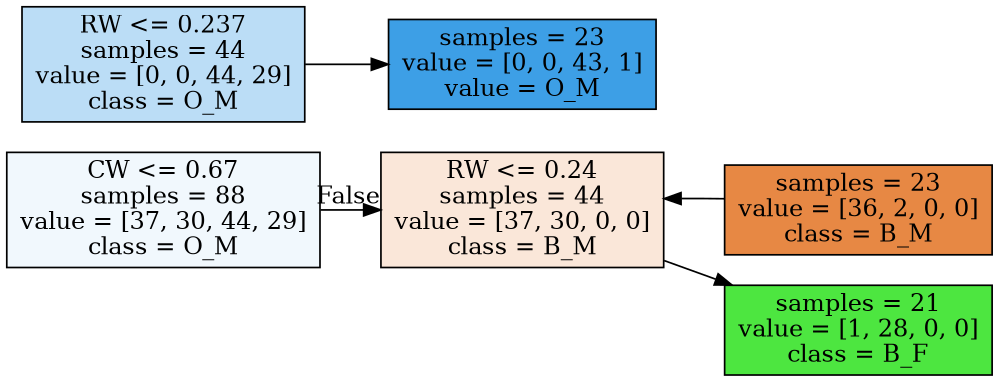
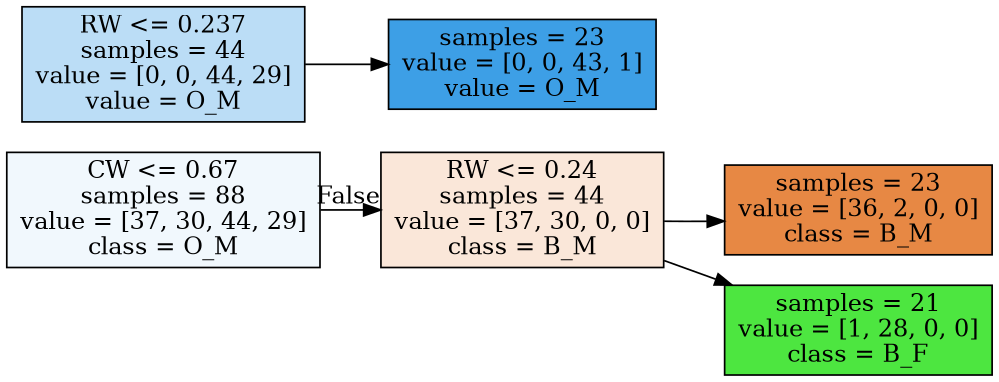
(163, 64) -> (163, 64)
(703, 199) -> (686, 221)
